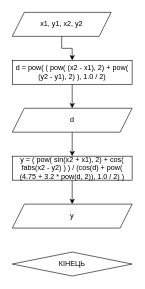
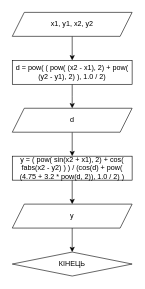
(62, 24) -> (72, 24)
none -> (72, 246)
